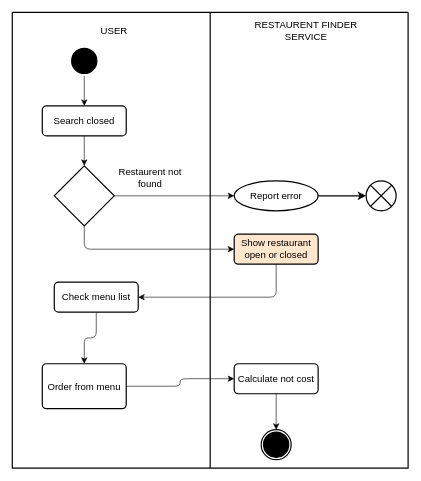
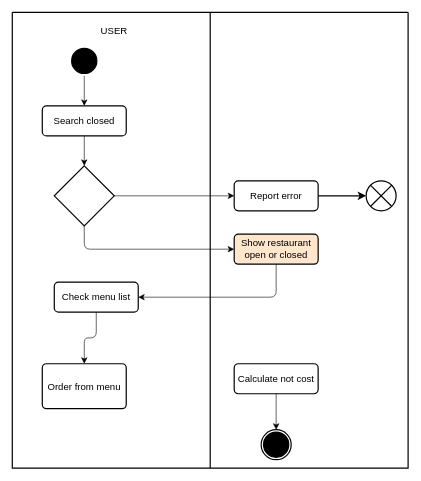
(306, 30) -> none
(150, 178) -> none
(276, 196) -> (276, 196)
(179, 385) -> none
